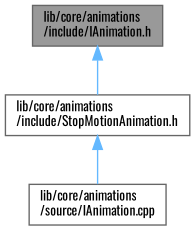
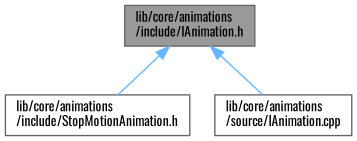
(98, 167) -> (242, 75)
